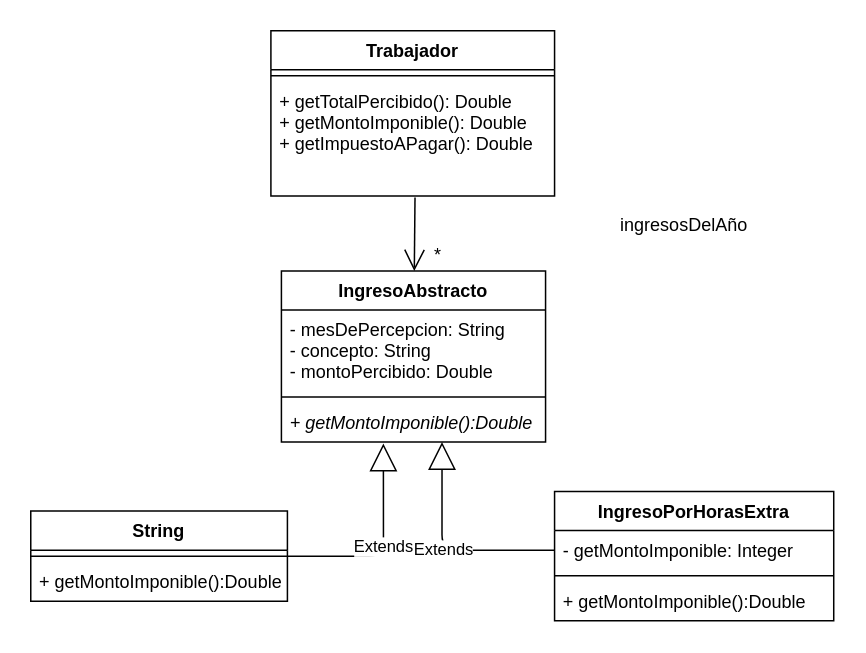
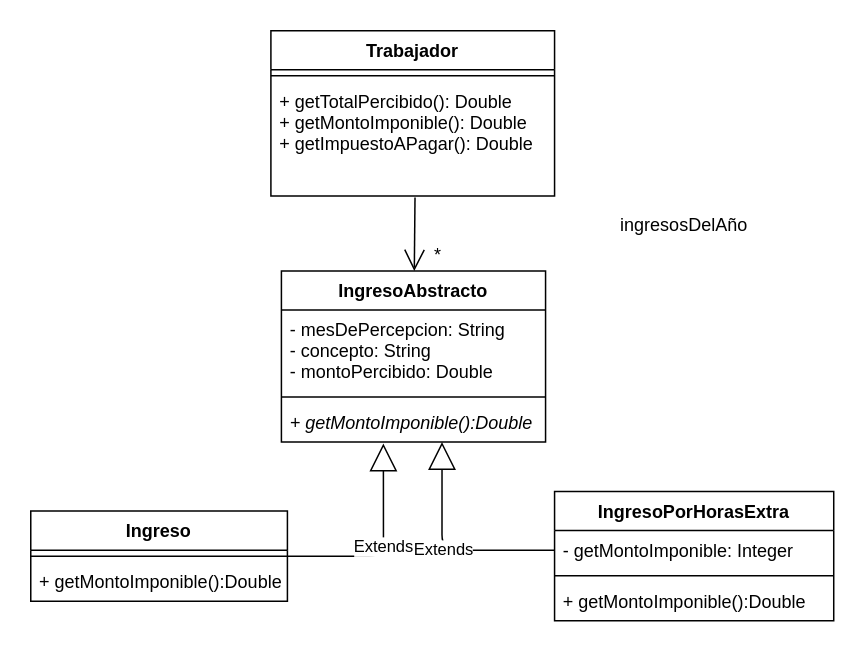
(158, 531) -> (158, 531)
